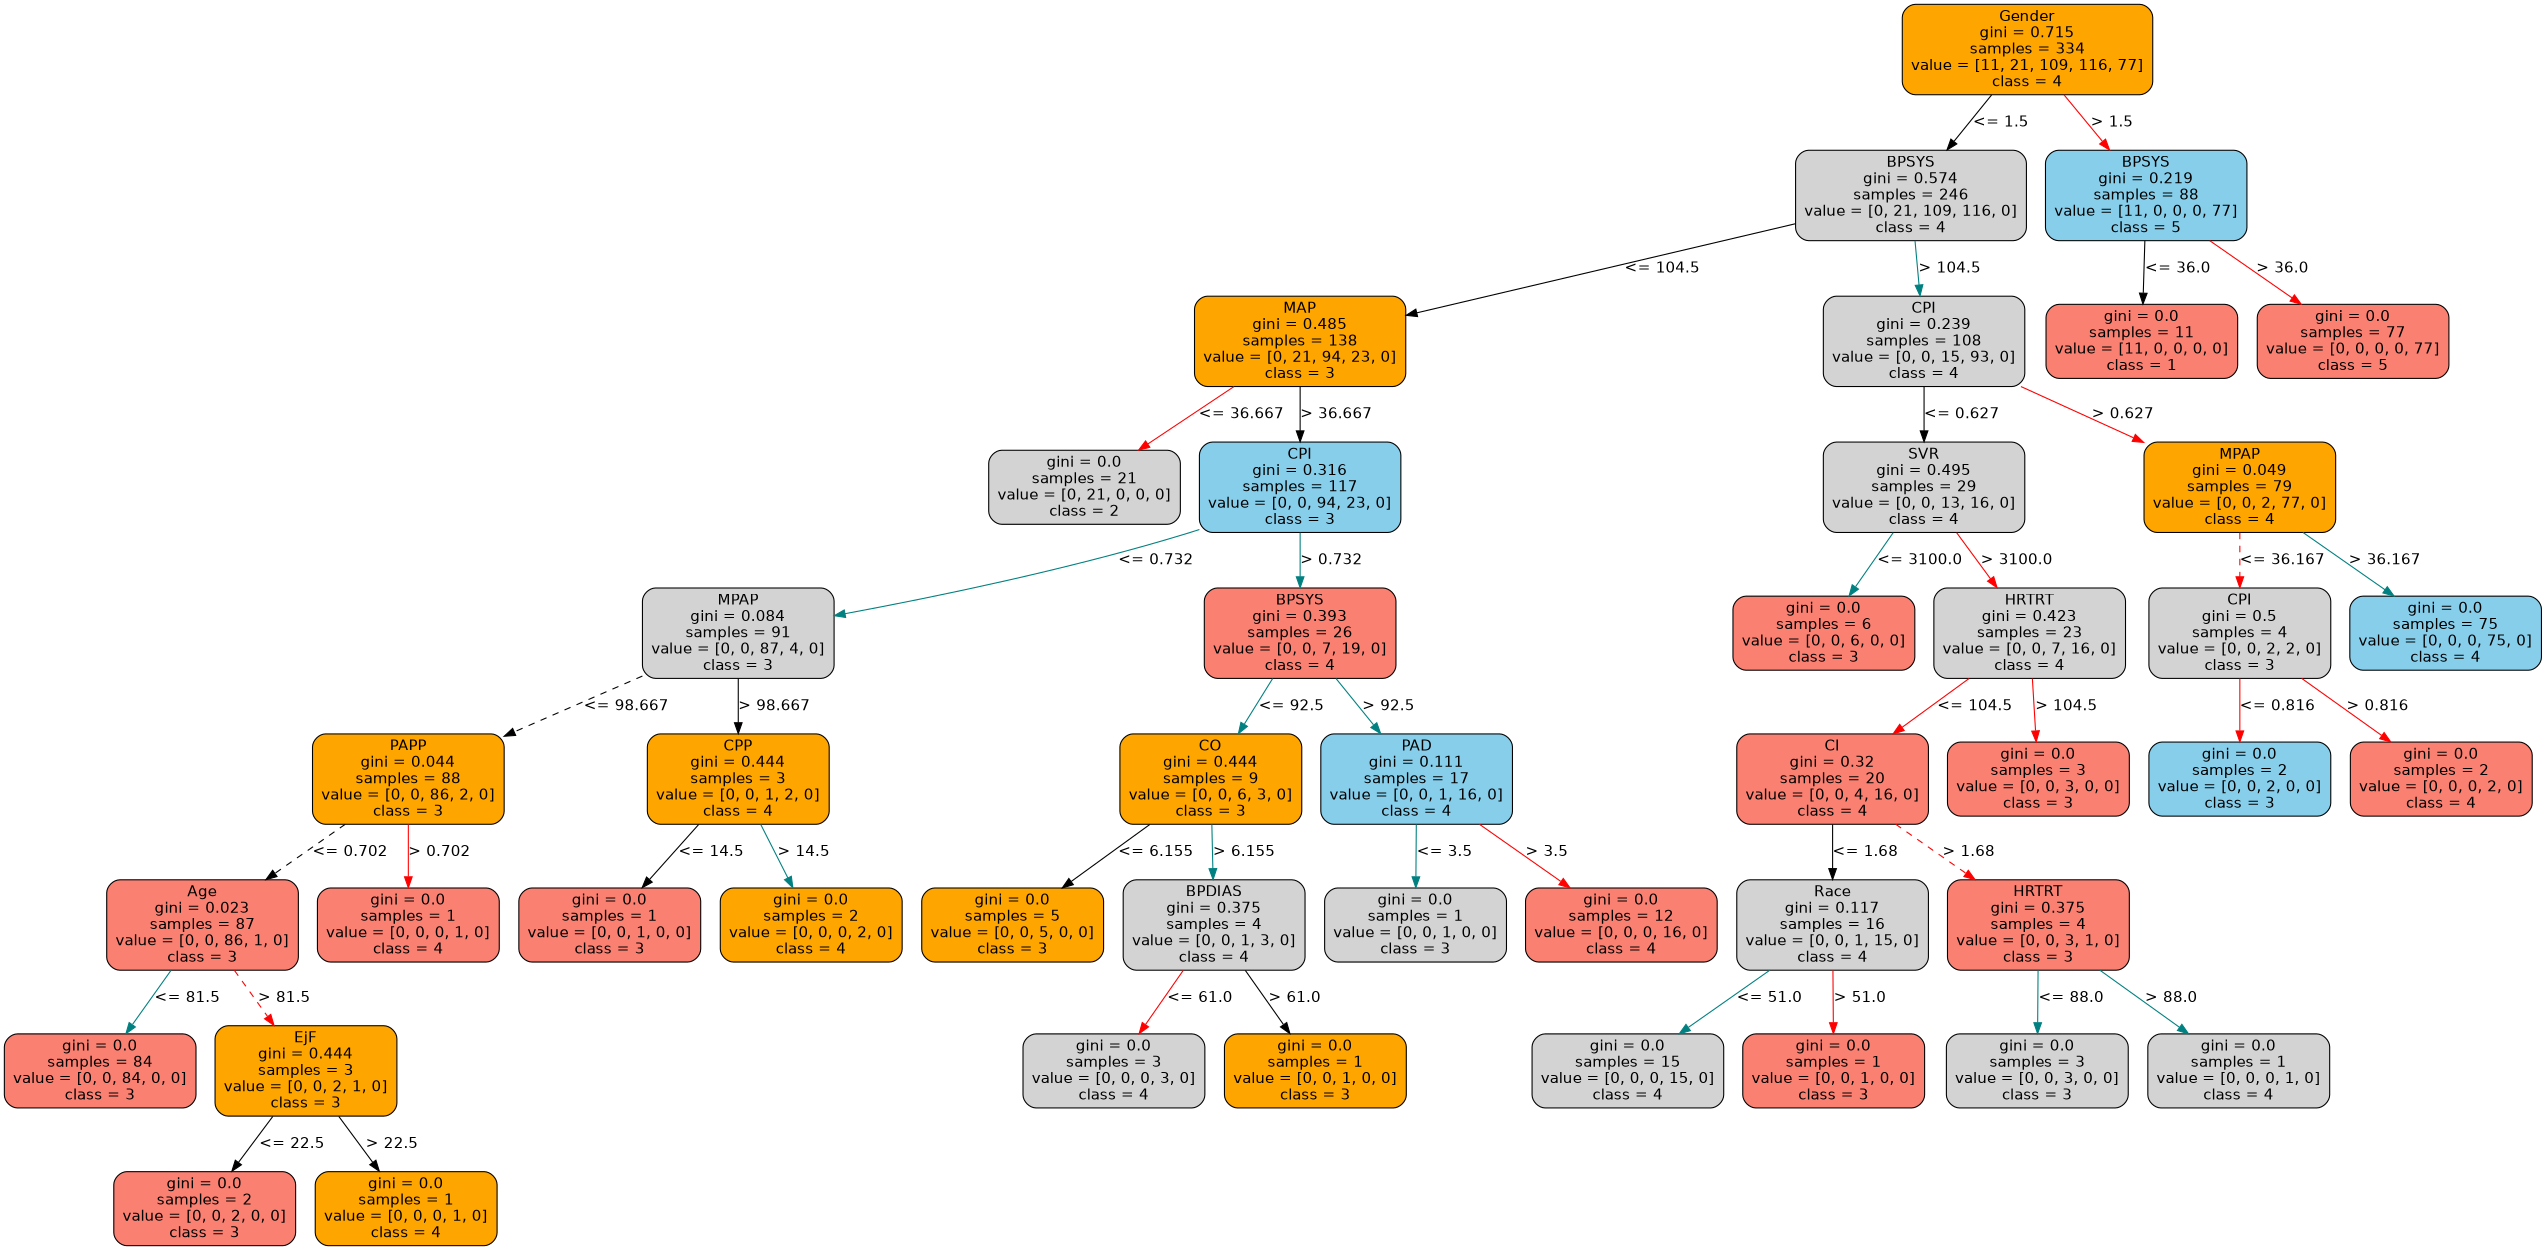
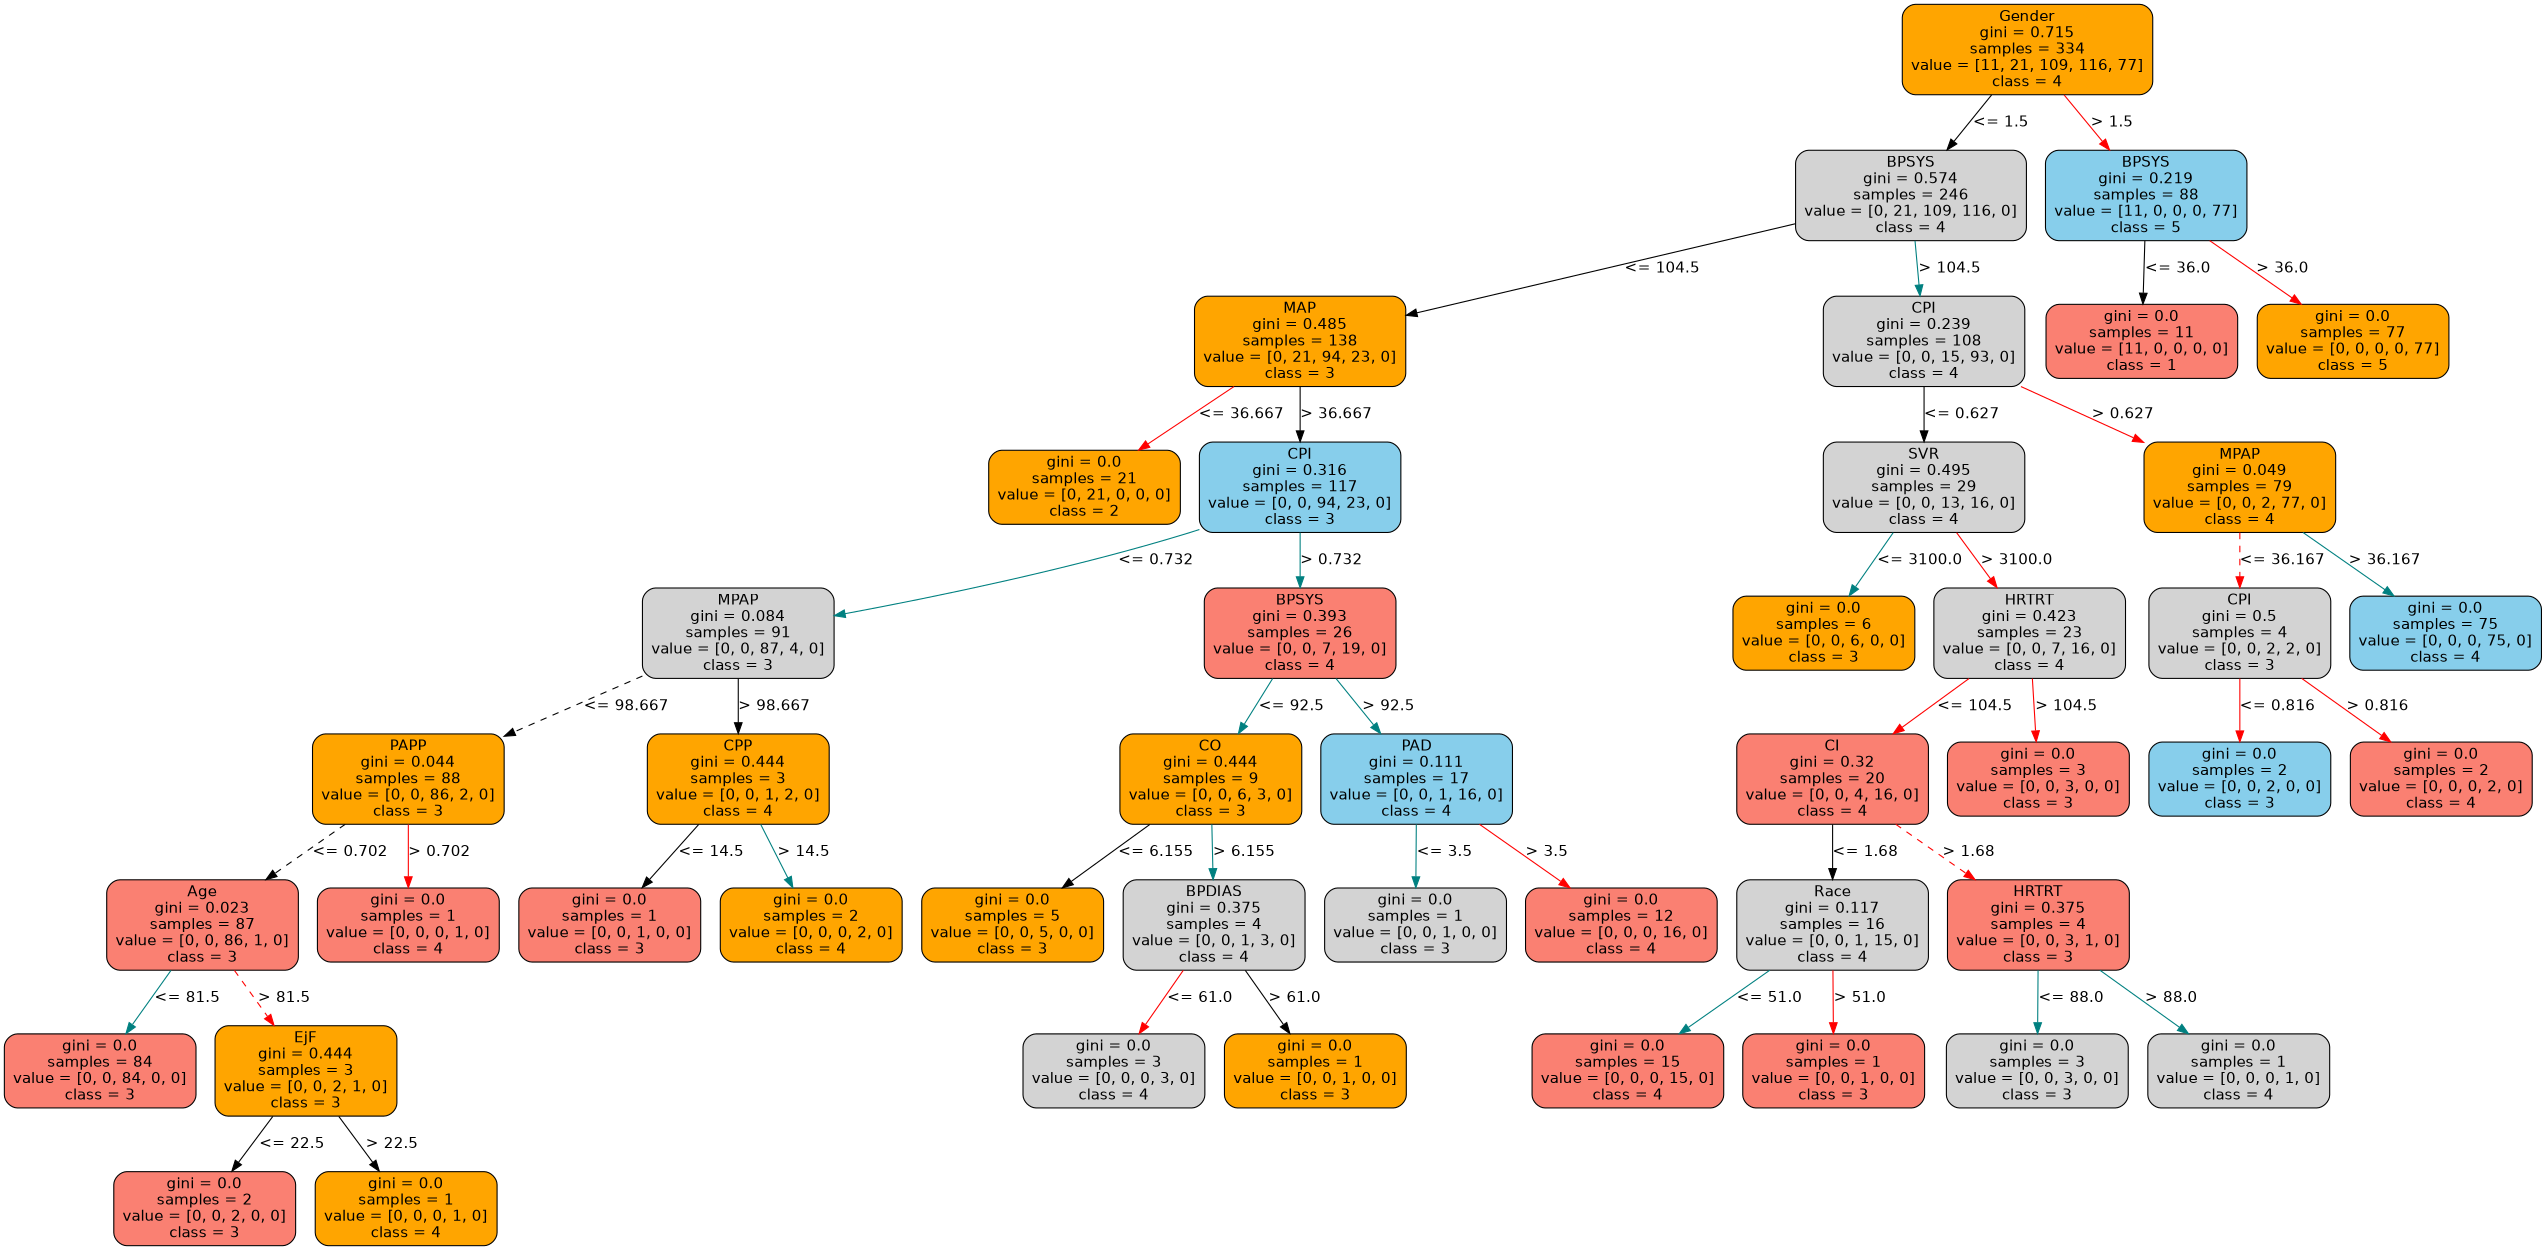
(2353, 341) -> (2353, 341)
(1085, 487) -> (1085, 487)
(1824, 633) -> (1824, 633)
(1628, 1071) -> (1628, 1071)
